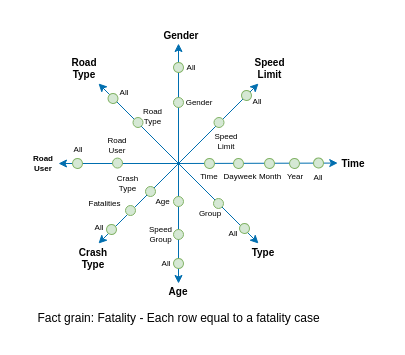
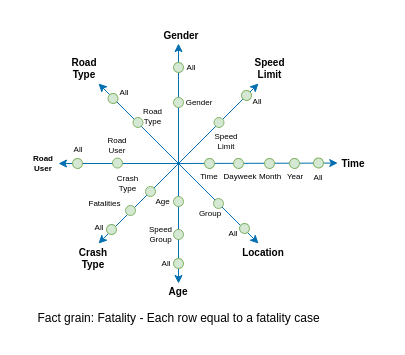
(264, 253) -> (264, 253)
